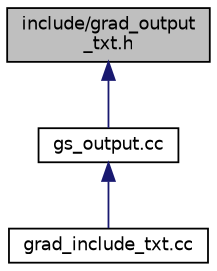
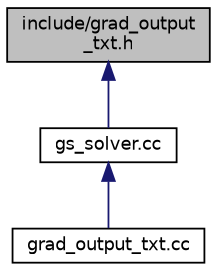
(108, 145) -> (108, 145)
(108, 246) -> (108, 246)
